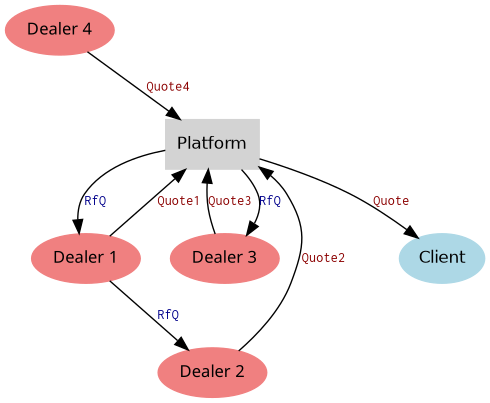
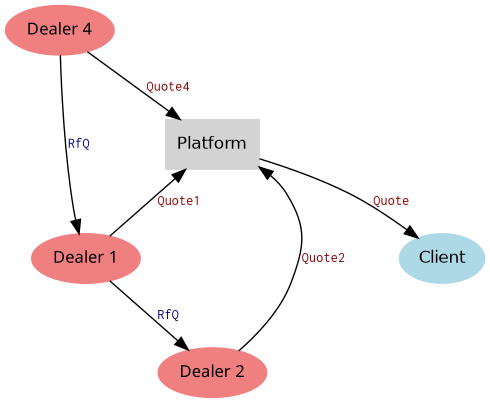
(109, 171) -> (65, 138)
(225, 258) -> none
